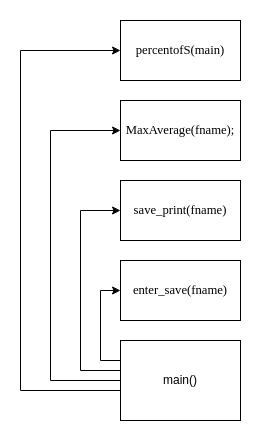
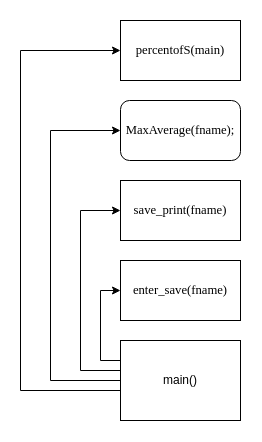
(181, 131) -> (181, 131)
